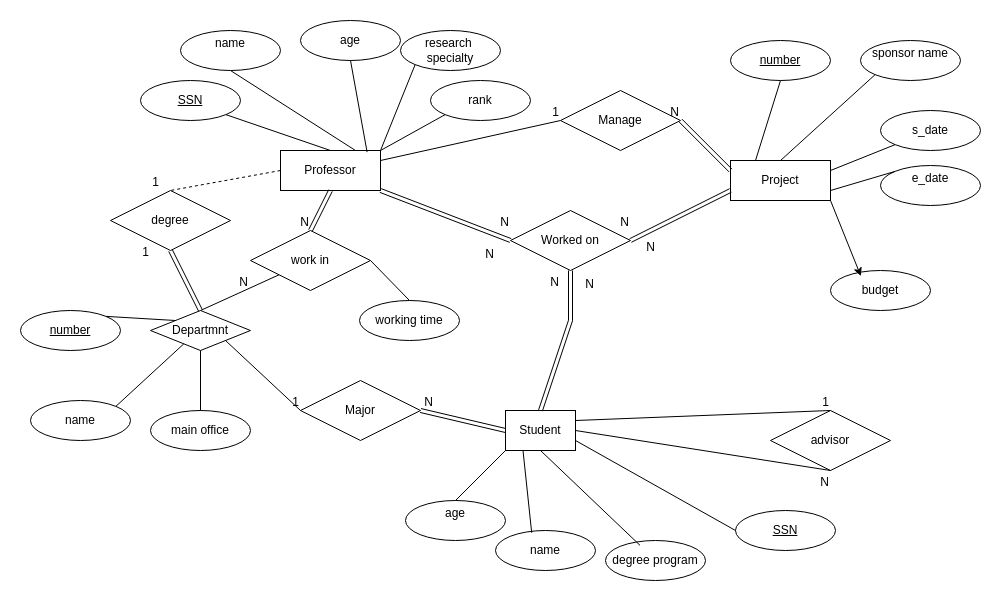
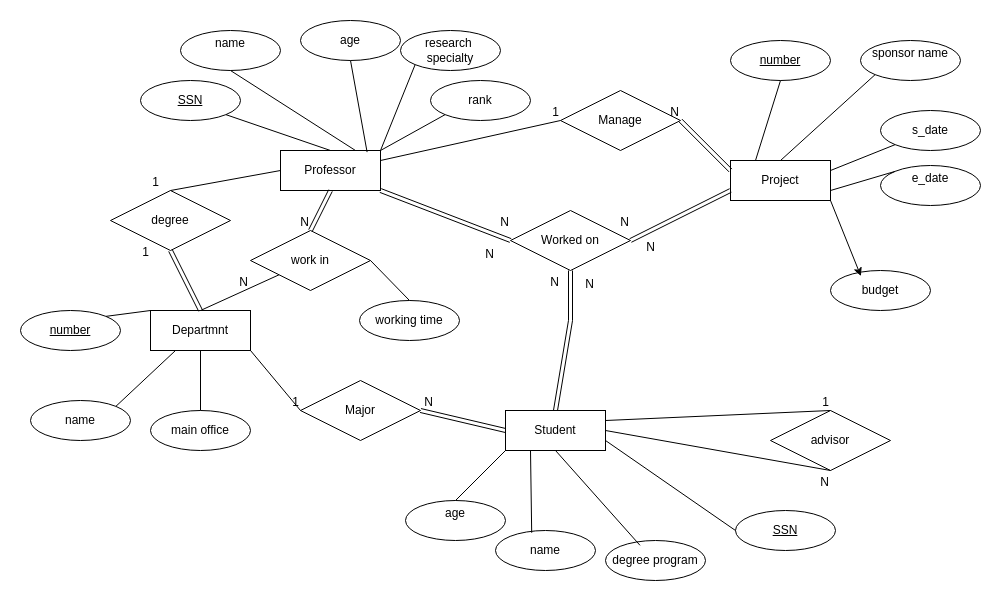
(225, 181) -> (225, 181)
(201, 331) -> (201, 331)
(541, 431) -> (556, 431)
